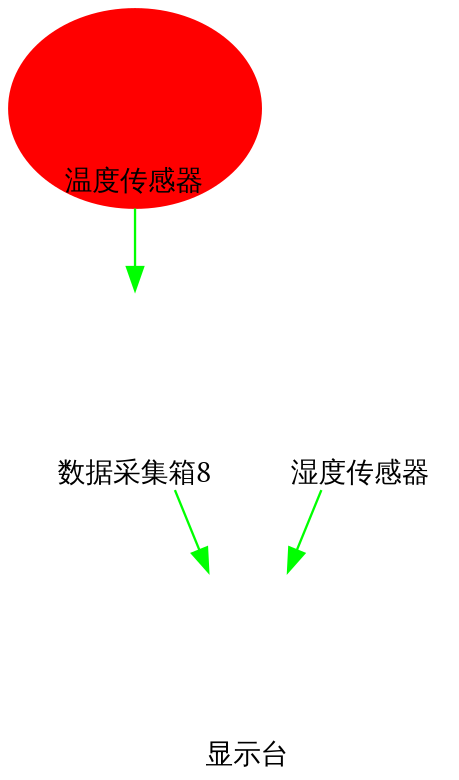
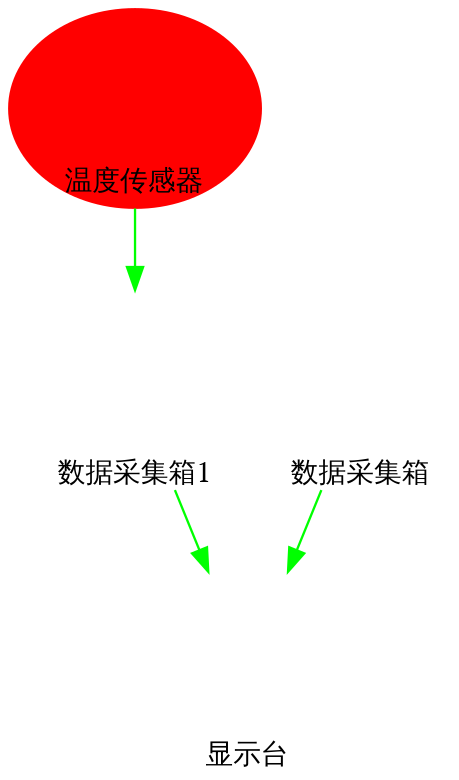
(135, 390) -> (135, 390)
(361, 390) -> (361, 390)
